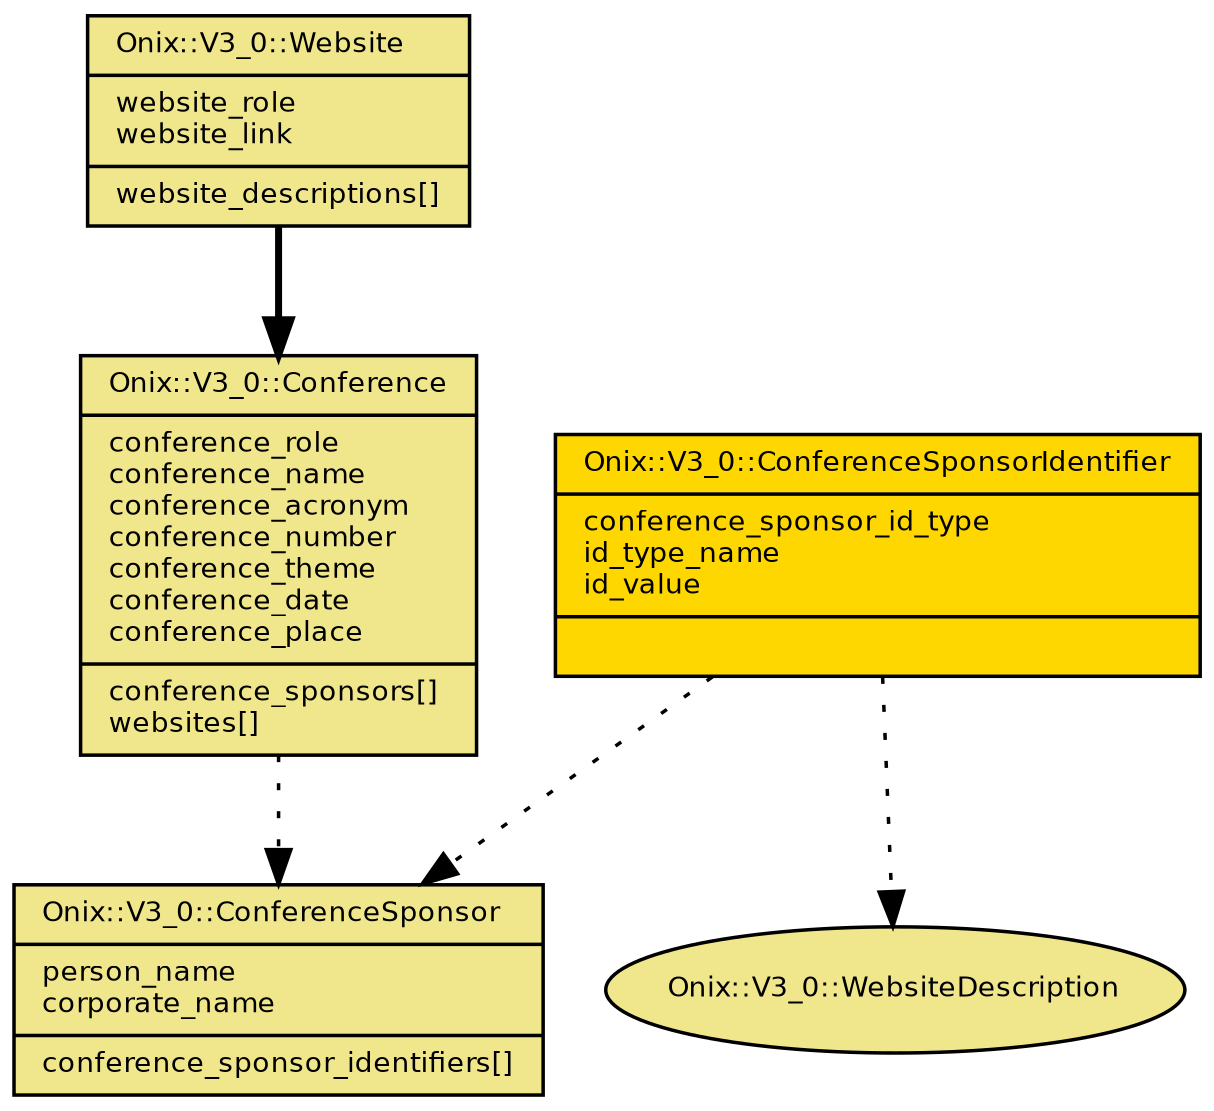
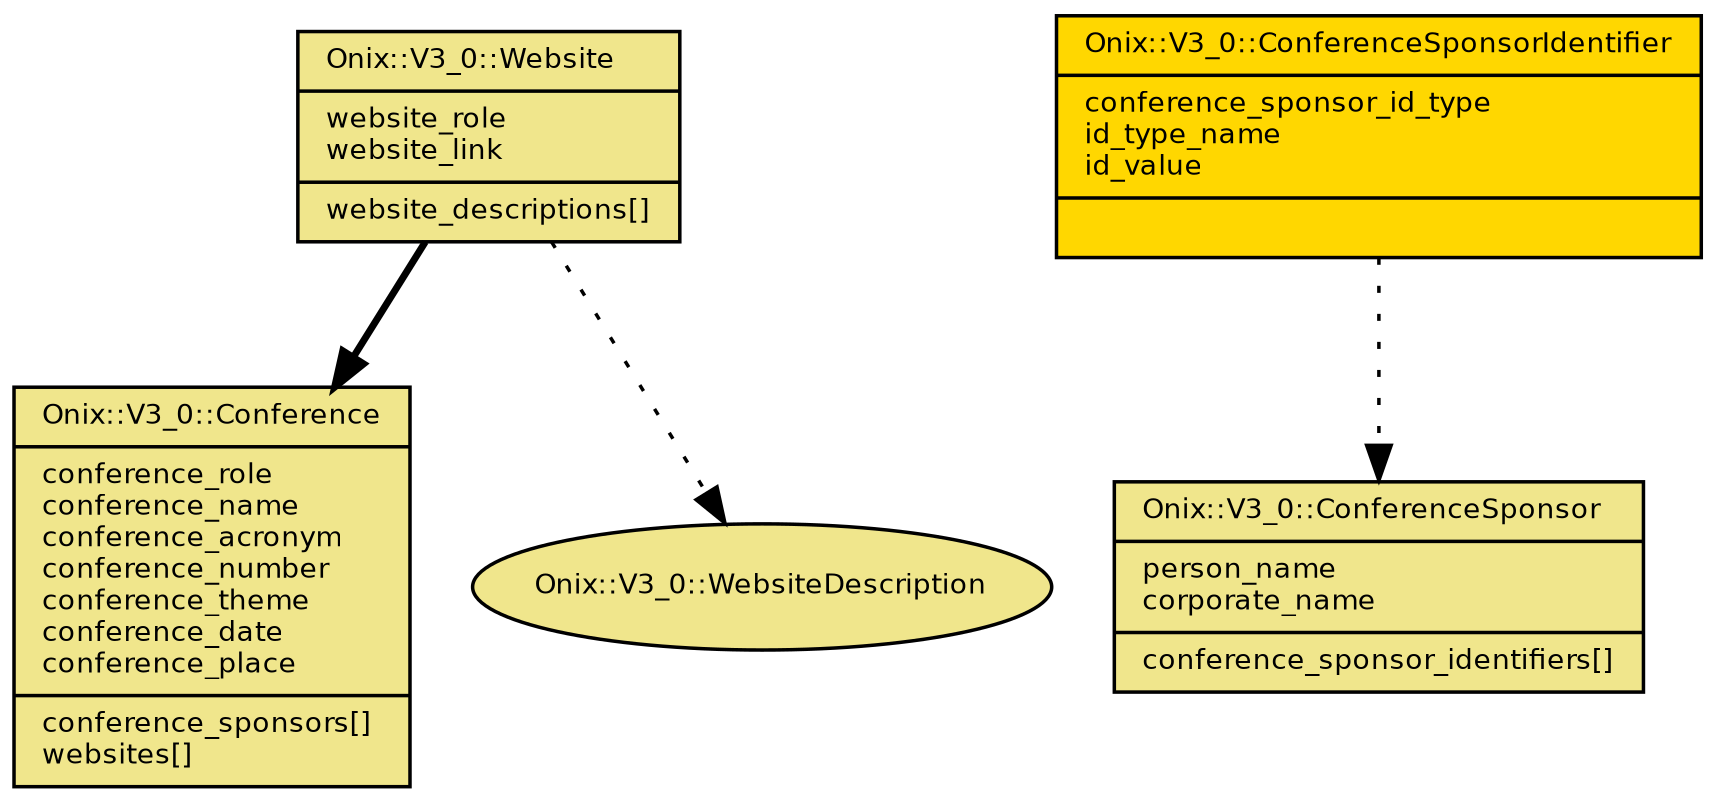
(887, 784) -> (629, 367)
(279, 802) -> none
